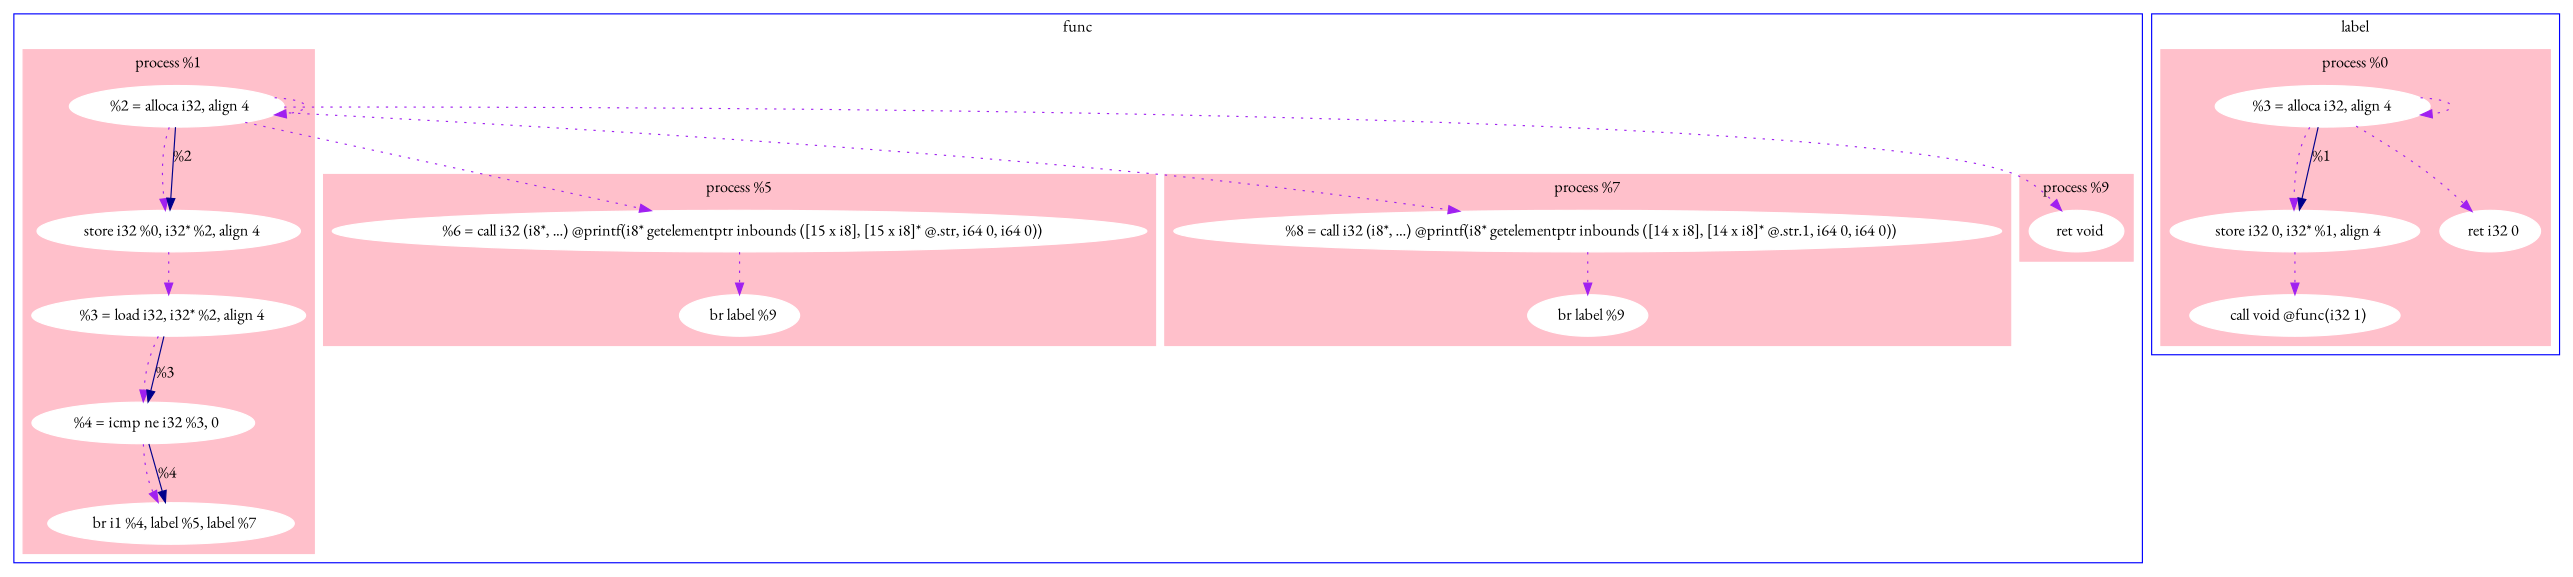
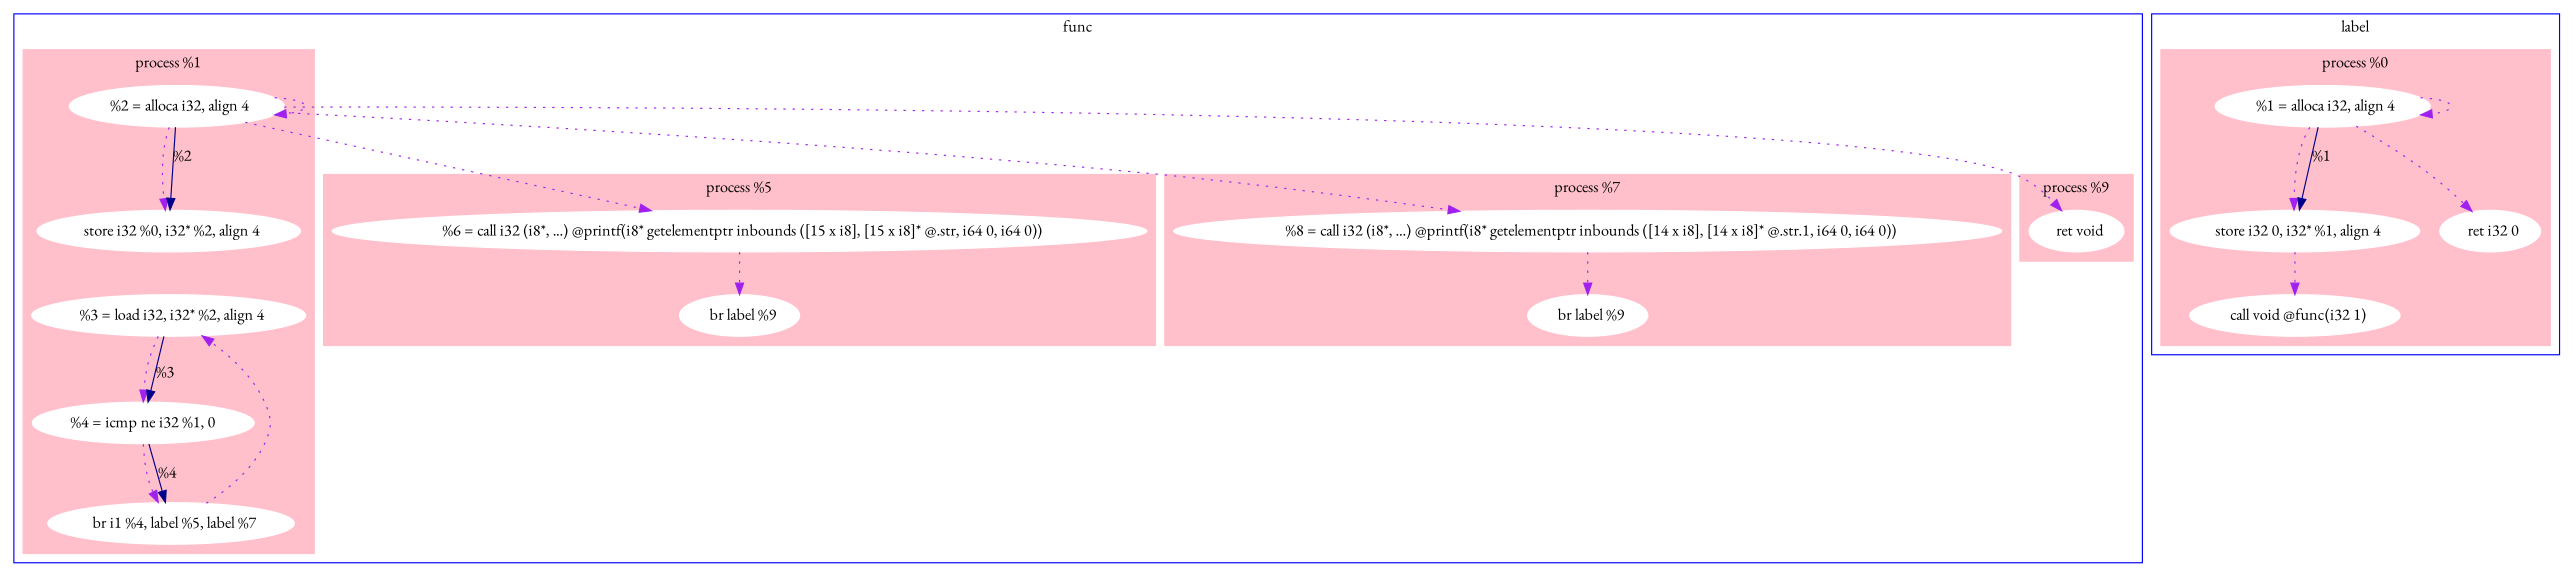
(2323, 106) -> (2323, 106)
(169, 268) -> (270, 425)
(143, 423) -> (143, 423)
